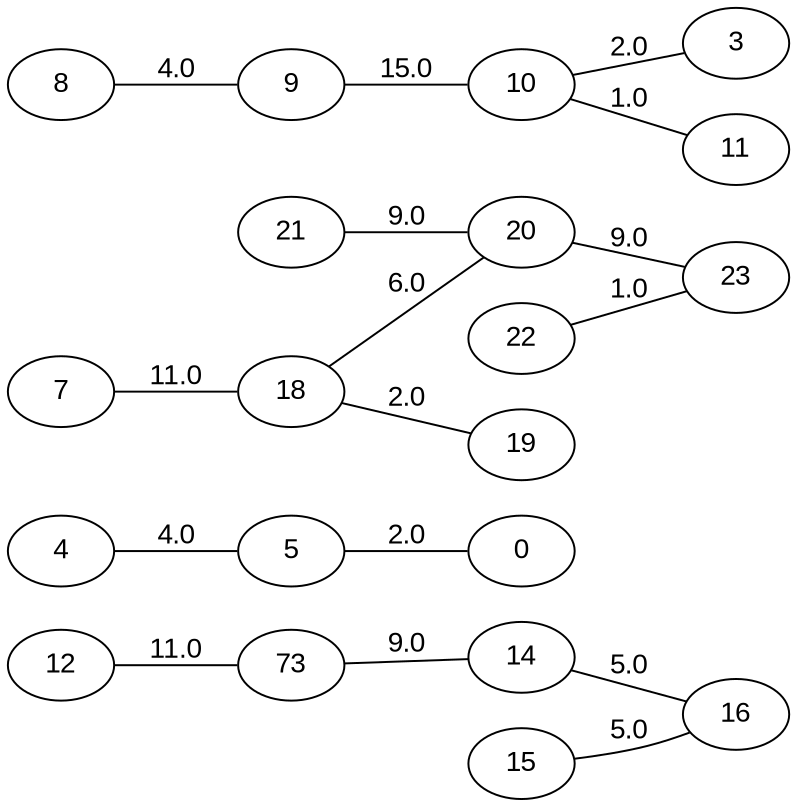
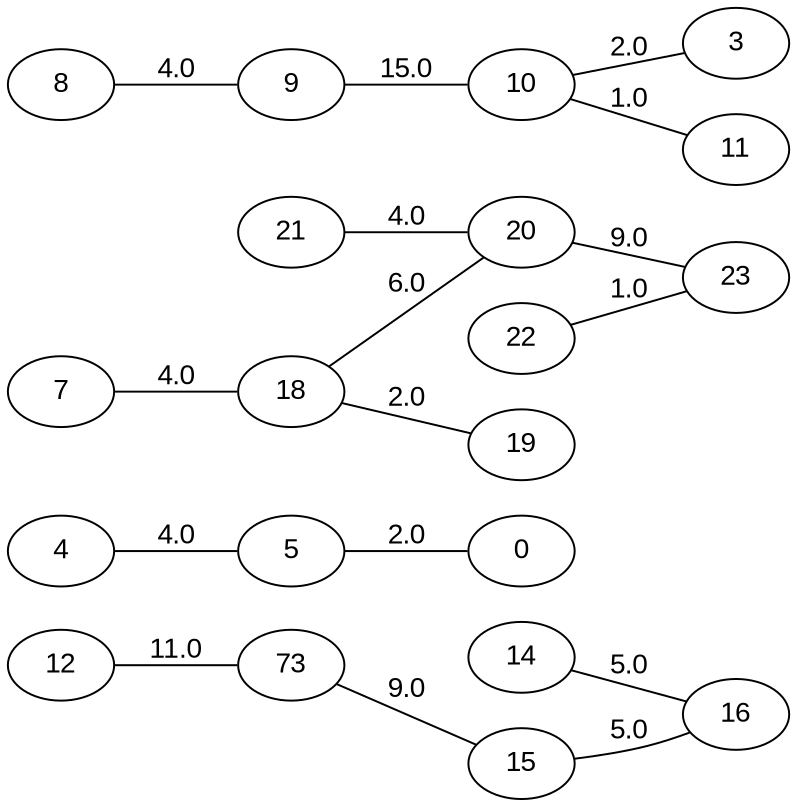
(406, 217) -> (406, 217)
(176, 377) -> (176, 377)
(407, 661) -> (406, 714)
